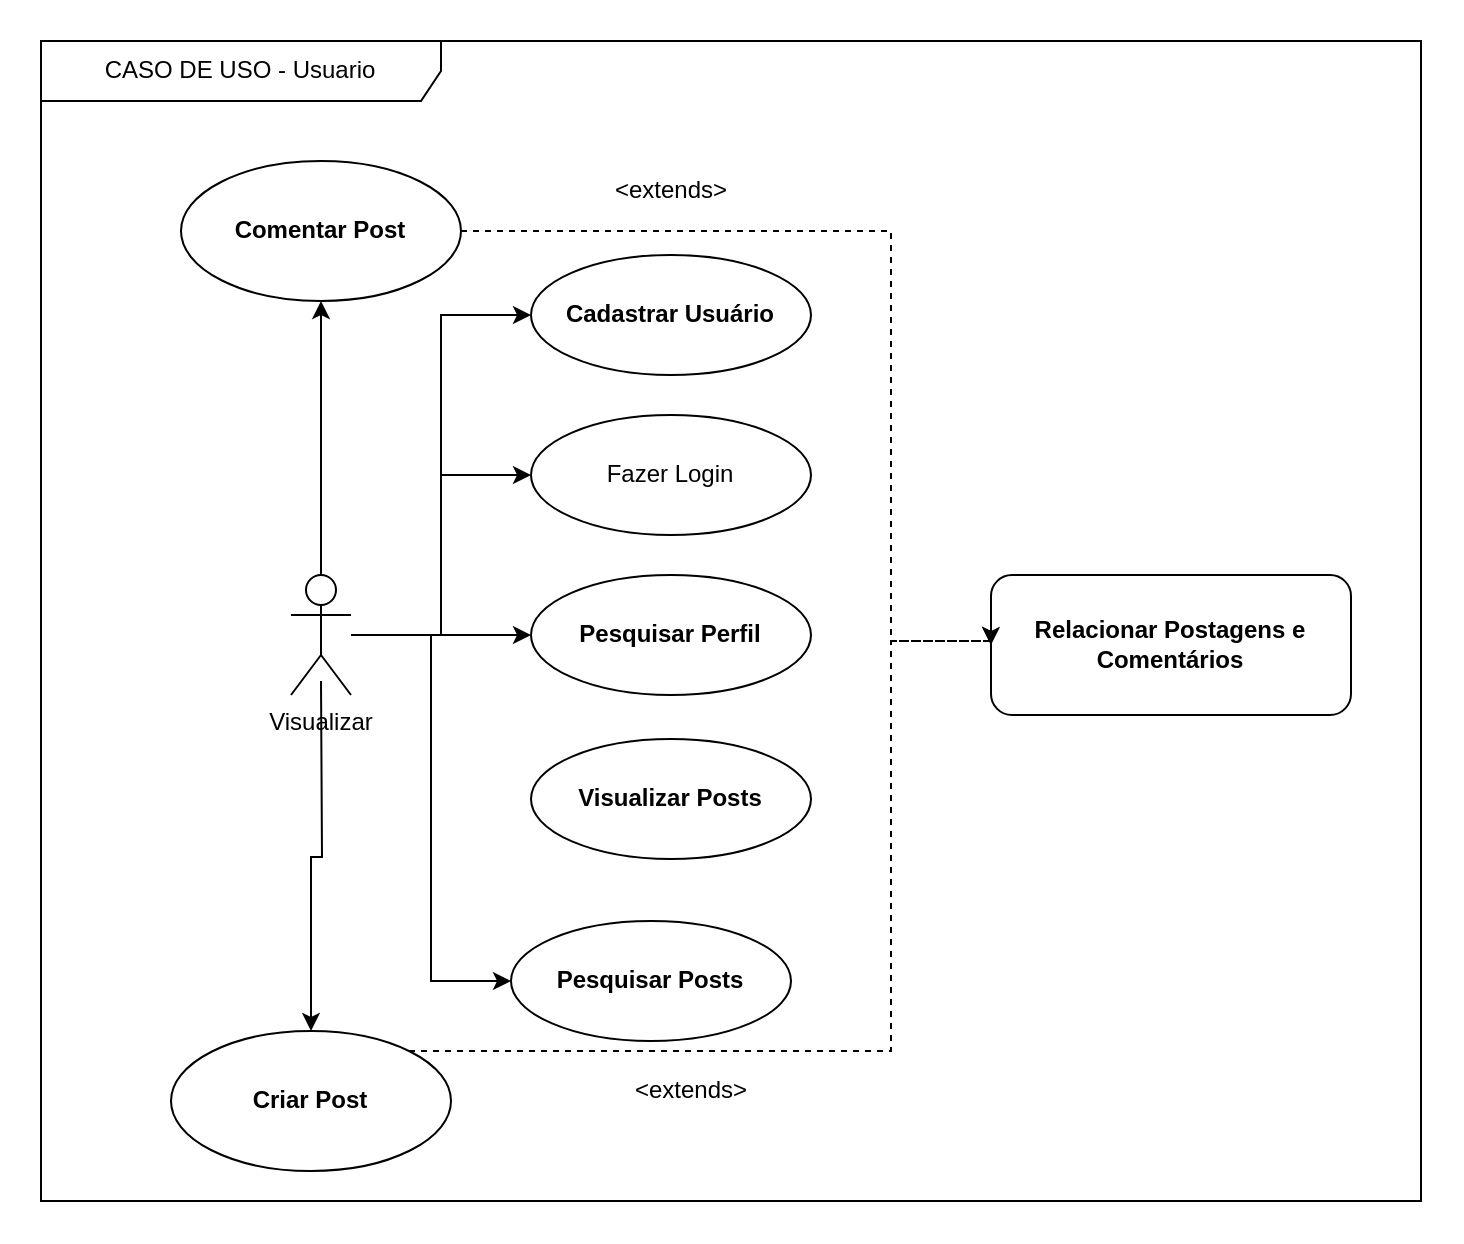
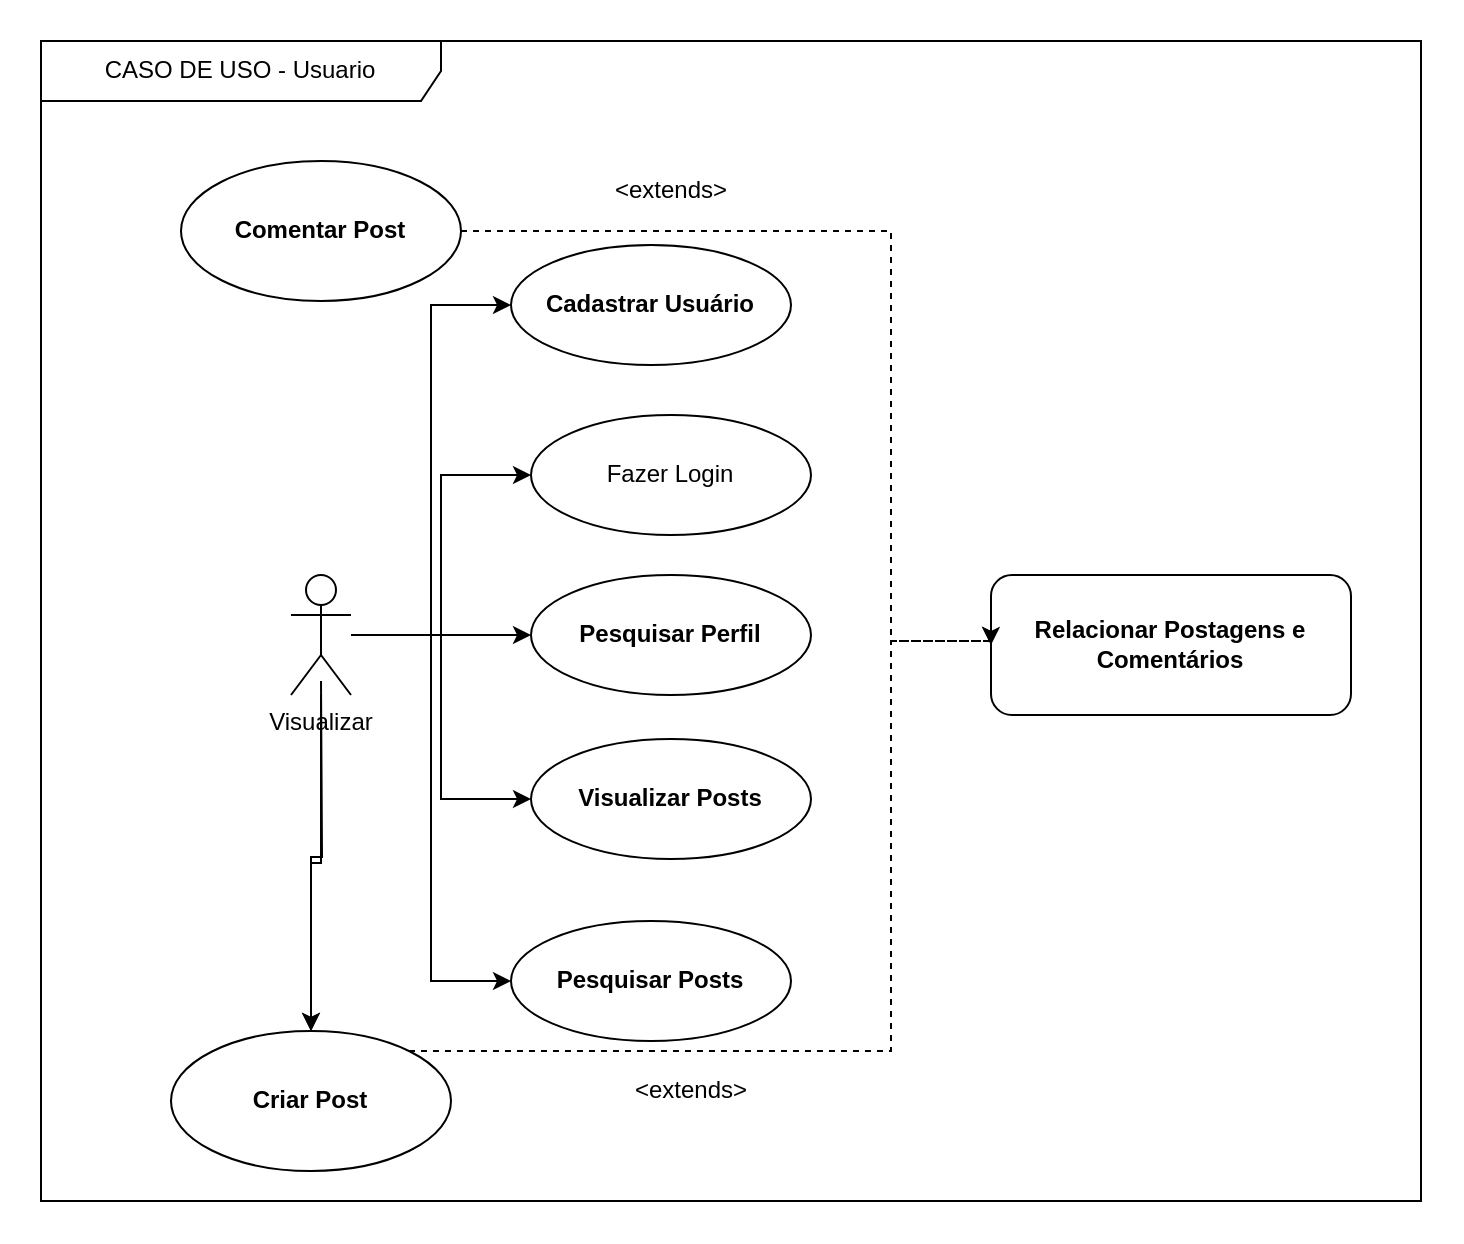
(671, 315) -> (651, 305)
(321, 445) -> (320, 863)
none -> (441, 757)
